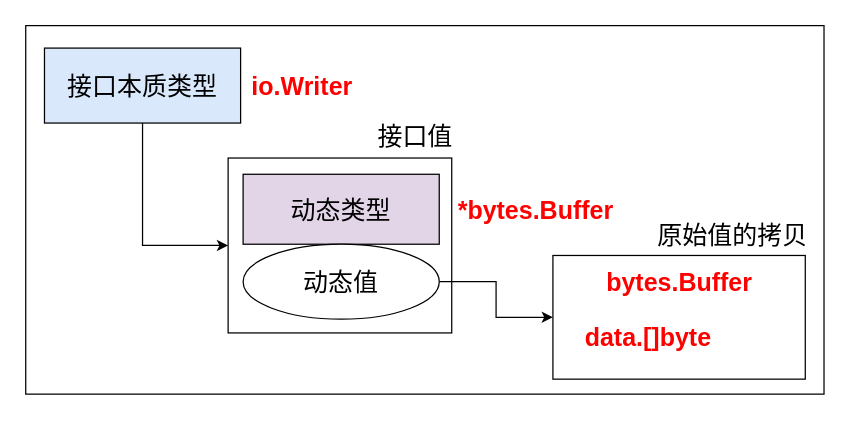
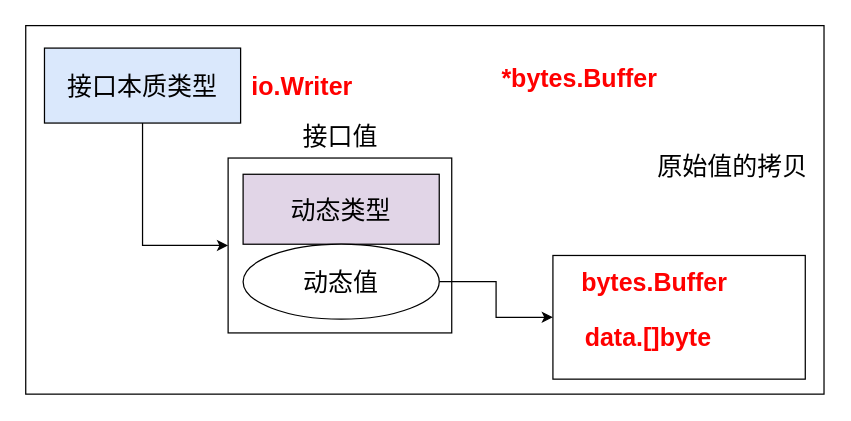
(415, 136) -> (340, 136)
(536, 209) -> (580, 78)
(733, 234) -> (733, 166)
(679, 282) -> (654, 282)
